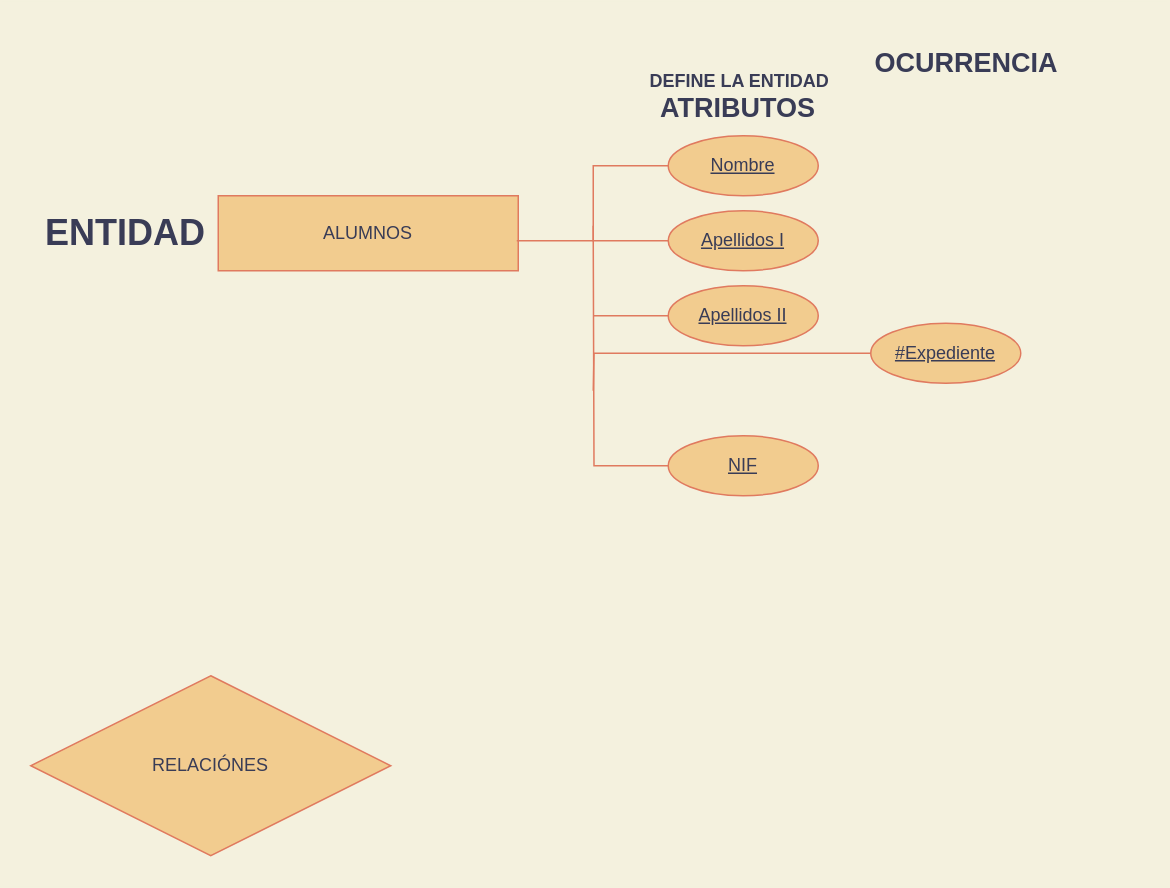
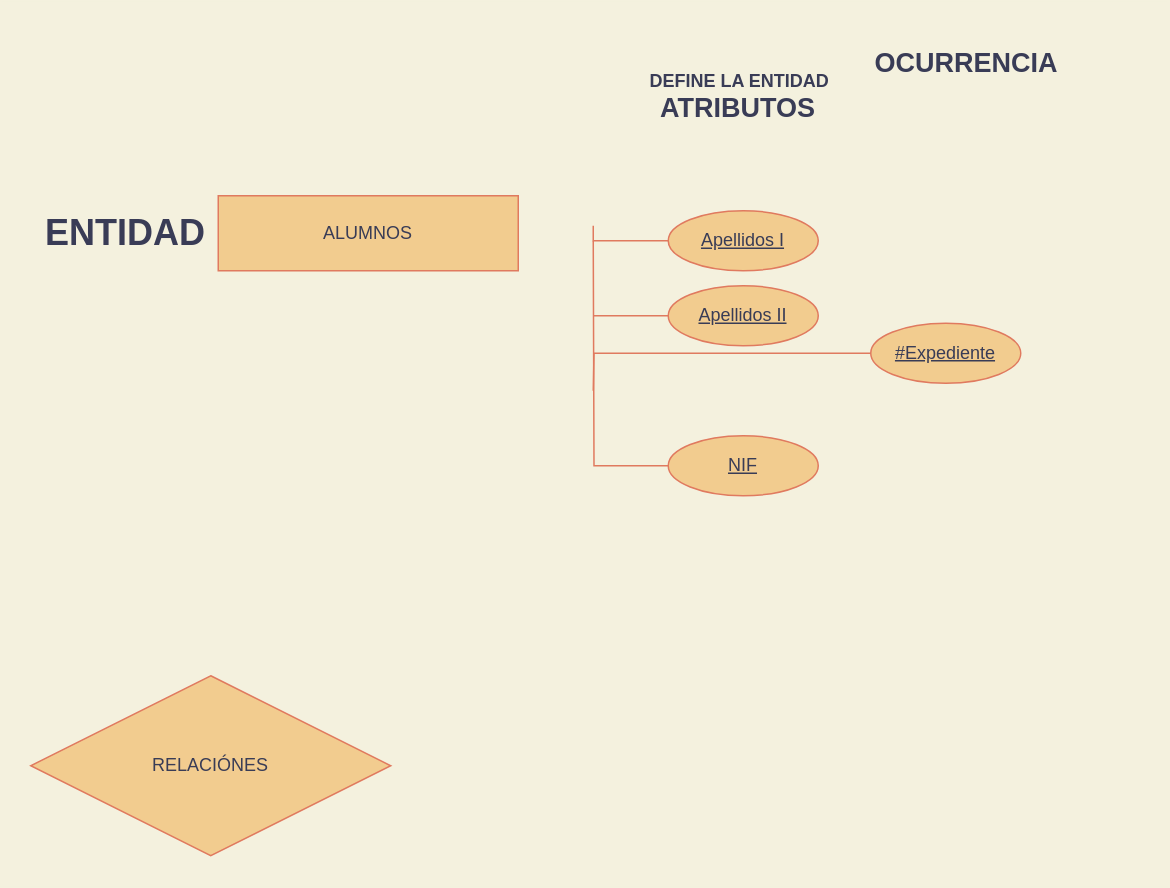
(602, 166) -> none
(743, 166) -> none
